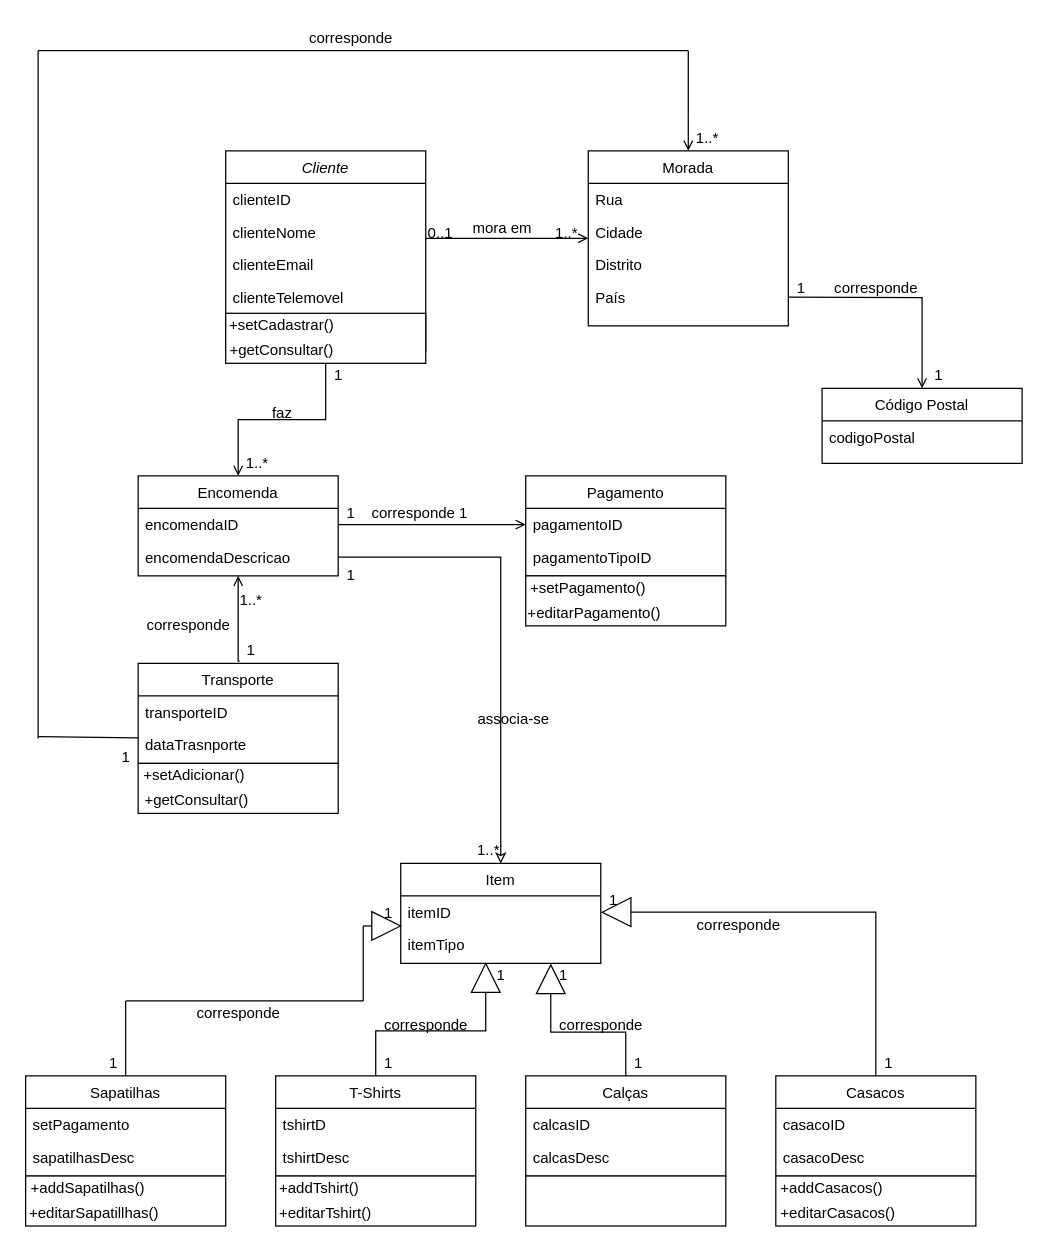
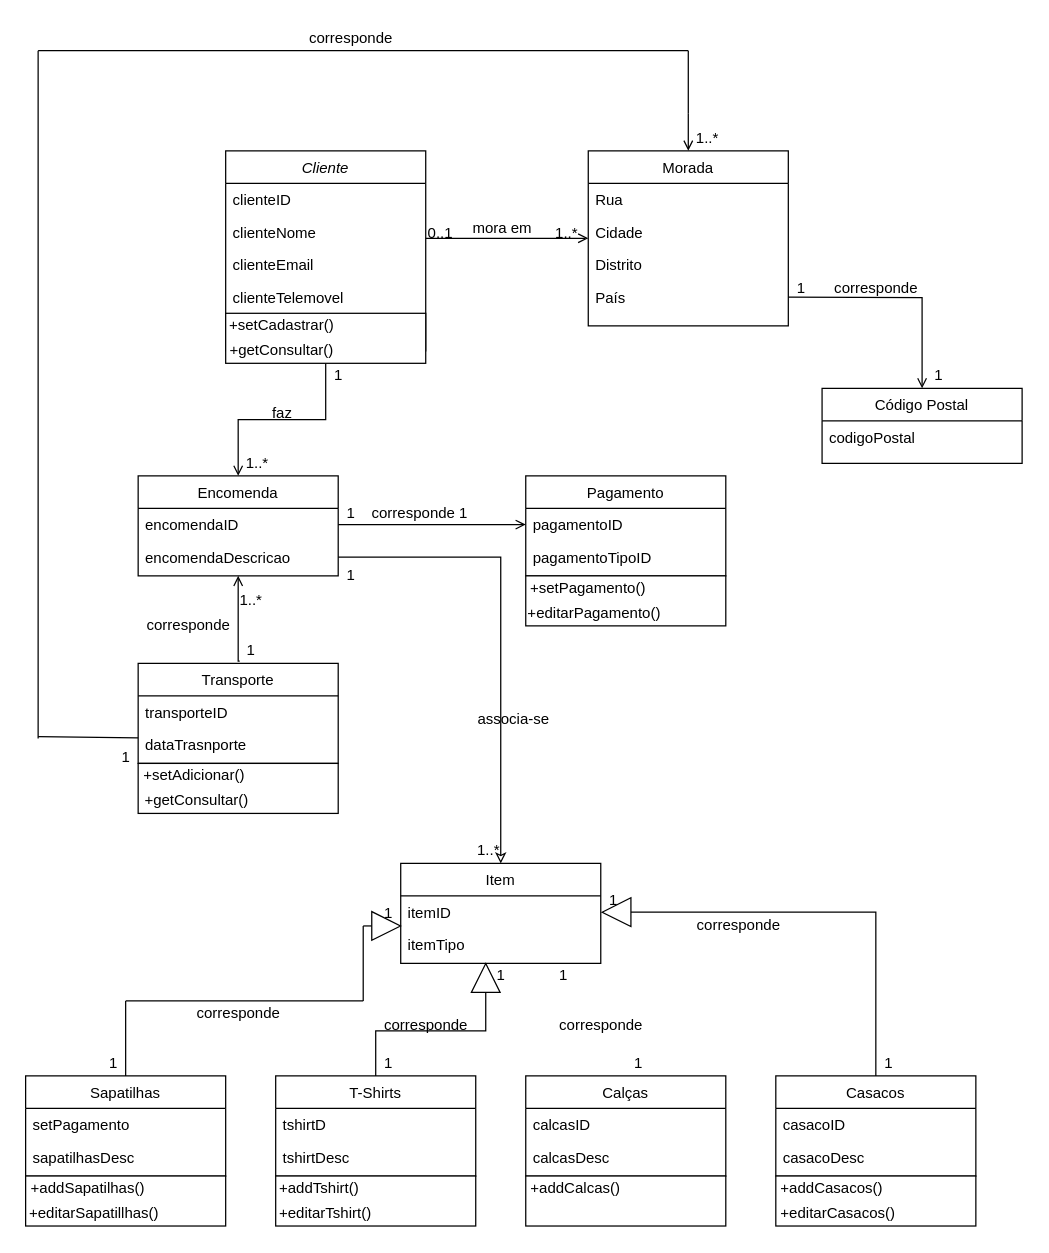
(591, 1032) -> none
none -> (576, 1188)
